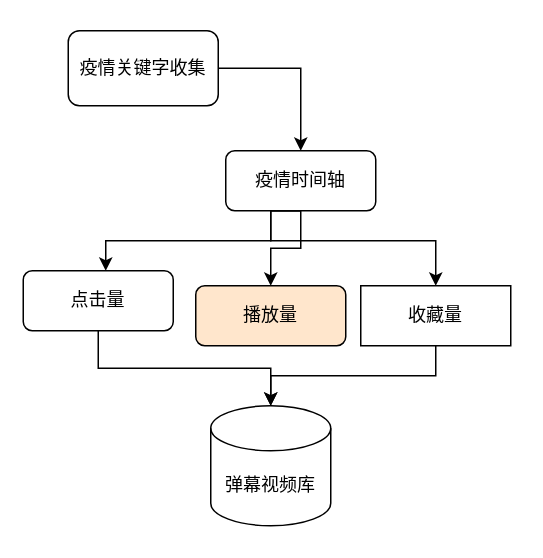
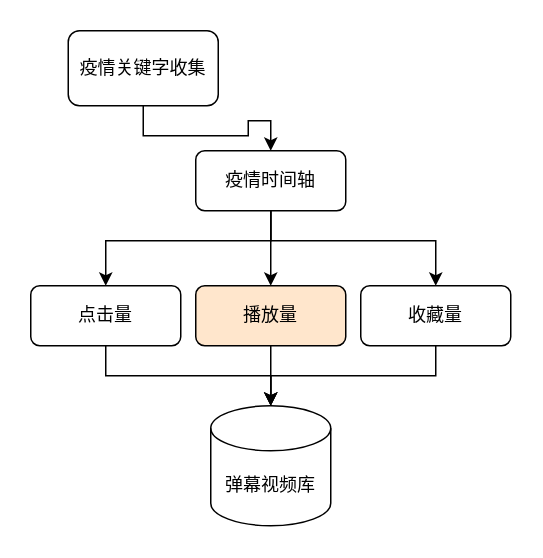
(301, 181) -> (271, 181)
(98, 301) -> (106, 316)
(436, 316) -> (436, 316)
none -> (271, 356)
